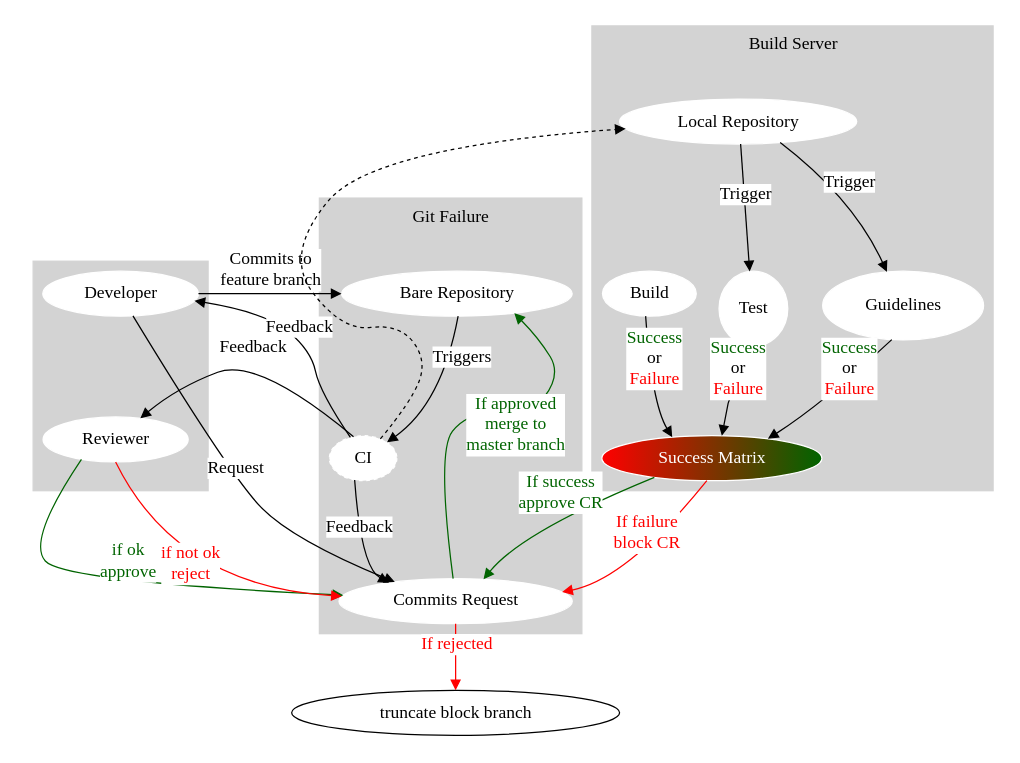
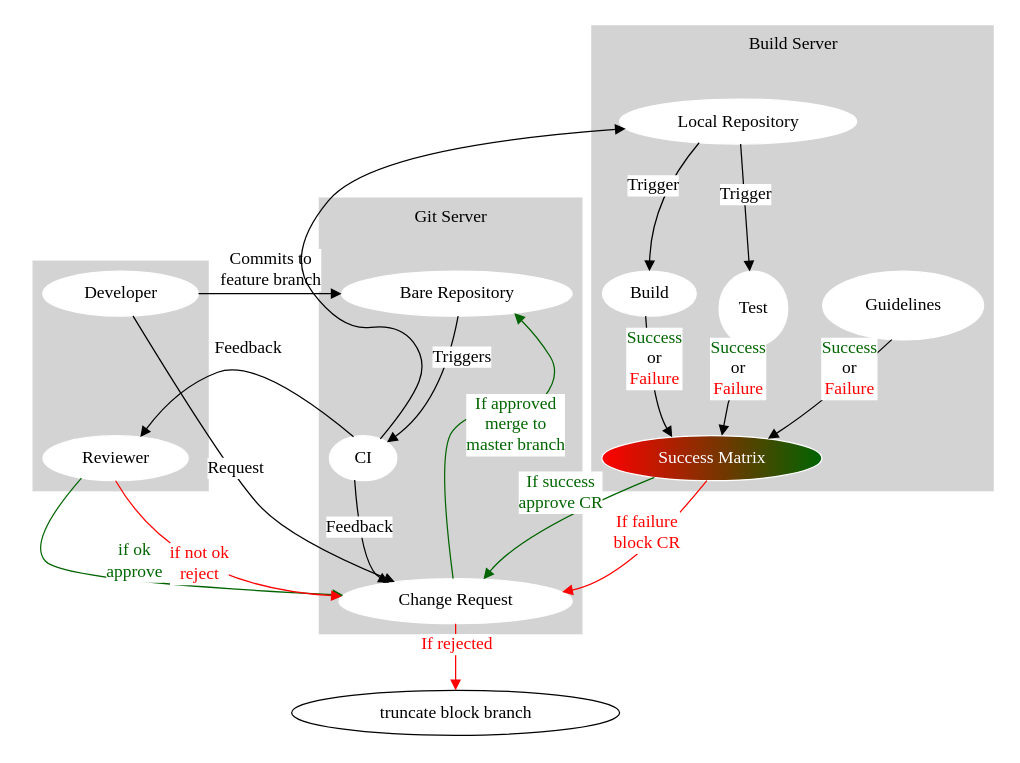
(838, 196) -> none
none -> (664, 197)
(325, 205) -> (325, 205)
(451, 216) -> (451, 216)
(294, 337) -> none
(116, 439) -> (116, 458)
(363, 458) -> (363, 458)
(456, 601) -> (456, 601)
